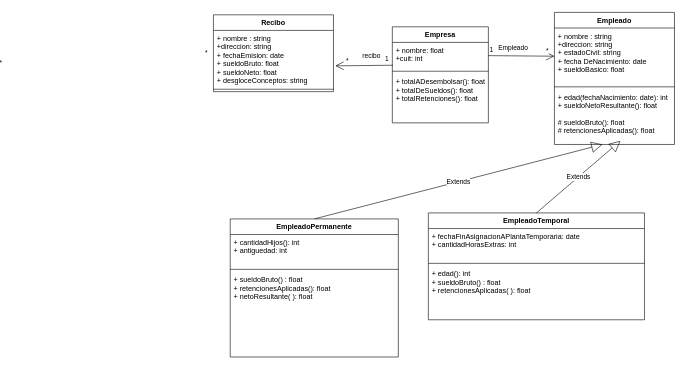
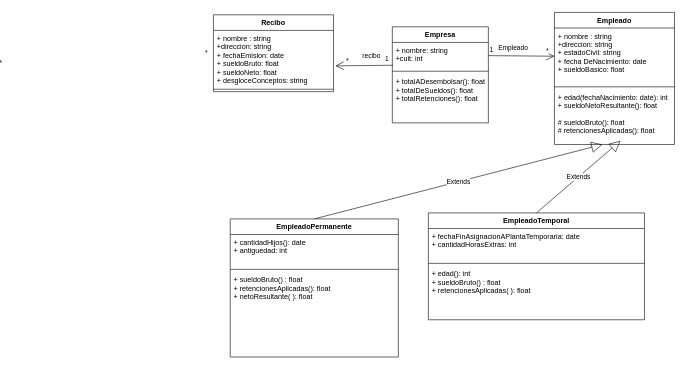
(422, 50) -> (424, 50)
(272, 242) -> (275, 242)
